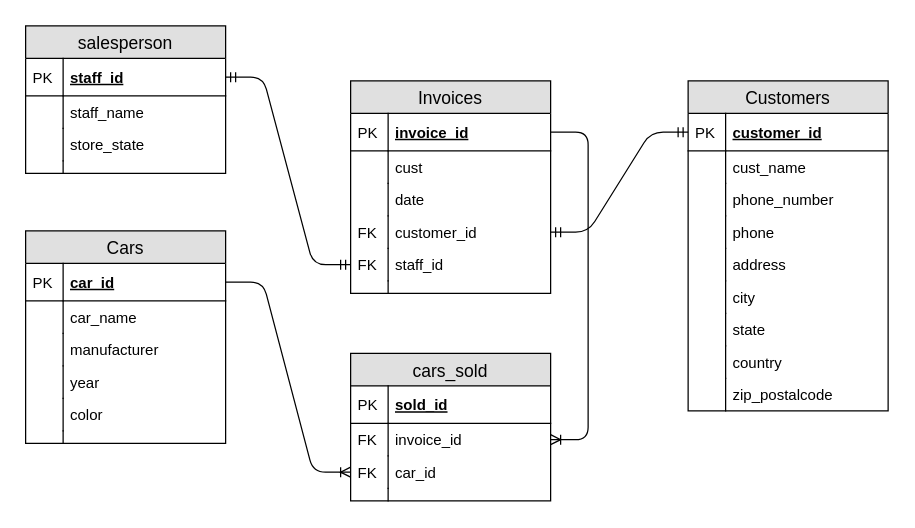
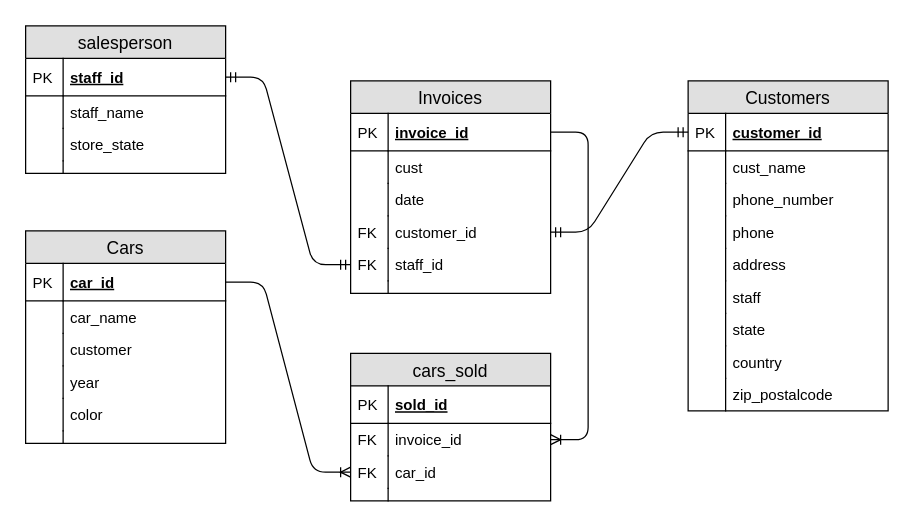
(747, 298) -> (754, 298)
(120, 350) -> (104, 350)
